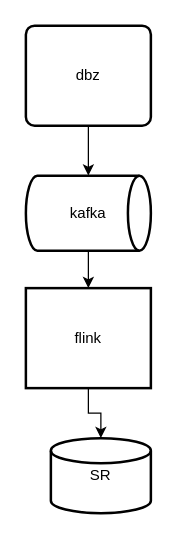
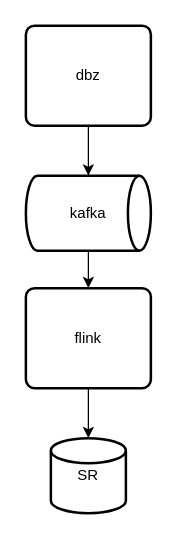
(88, 338) -> (88, 338)
(101, 476) -> (88, 476)
